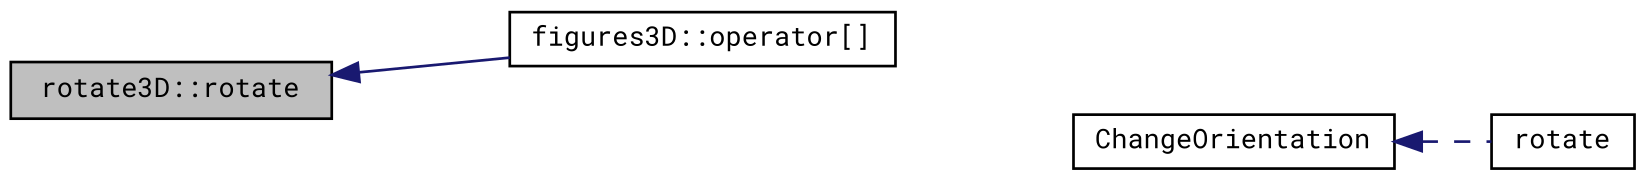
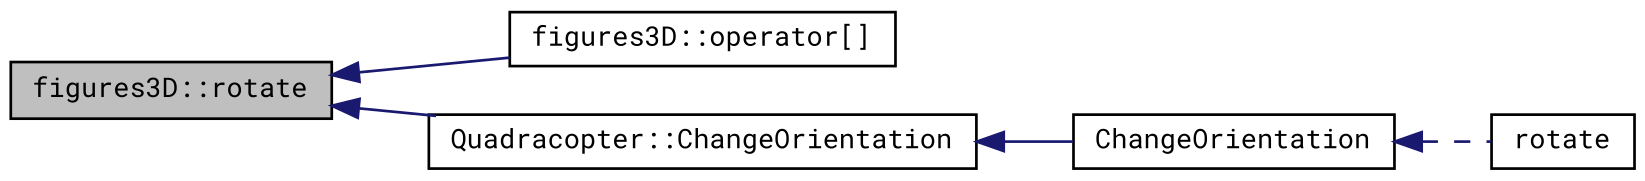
(171, 90) -> (171, 90)
none -> (703, 142)
